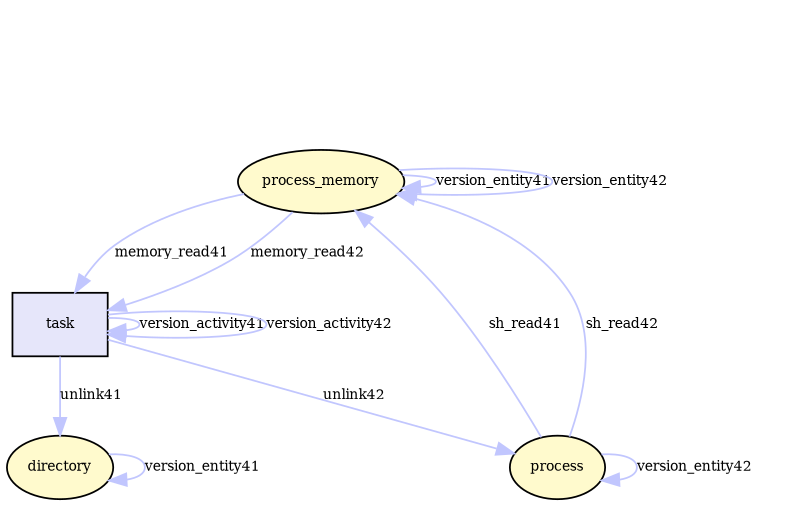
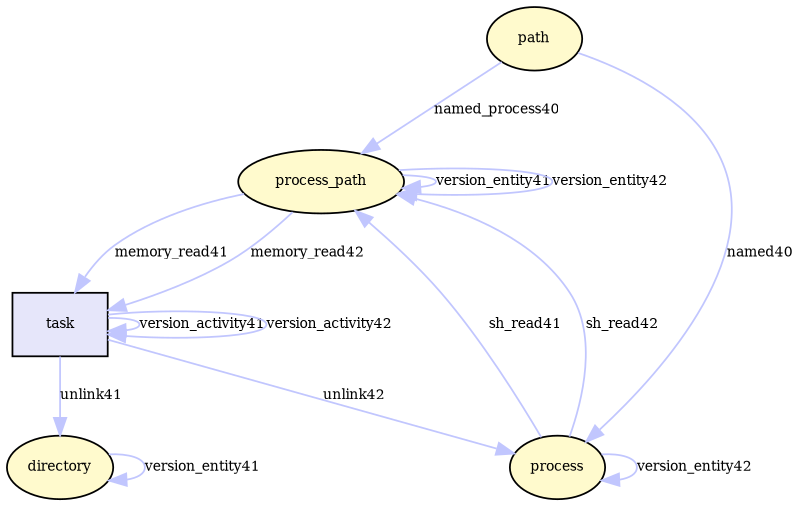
none -> (535, 39)
(321, 182) -> (321, 182)
